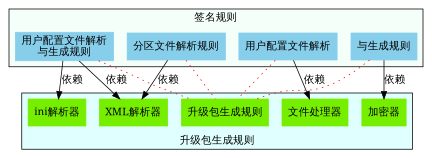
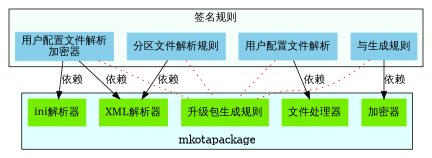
(64, 46) -> (64, 46)
(217, 141) -> (217, 141)
